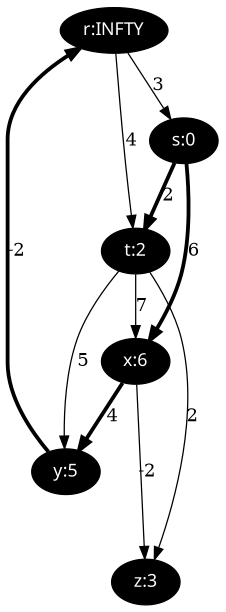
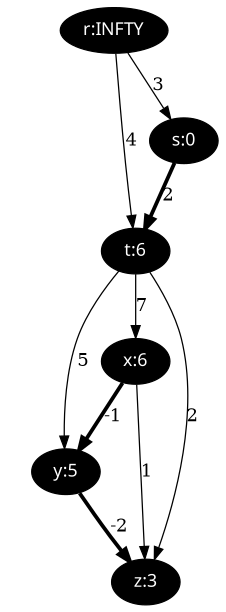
(8, 247) -> (100, 523)
(186, 249) -> none
(136, 251) -> (136, 251)
(113, 417) -> (113, 417)
(147, 472) -> (147, 472)
